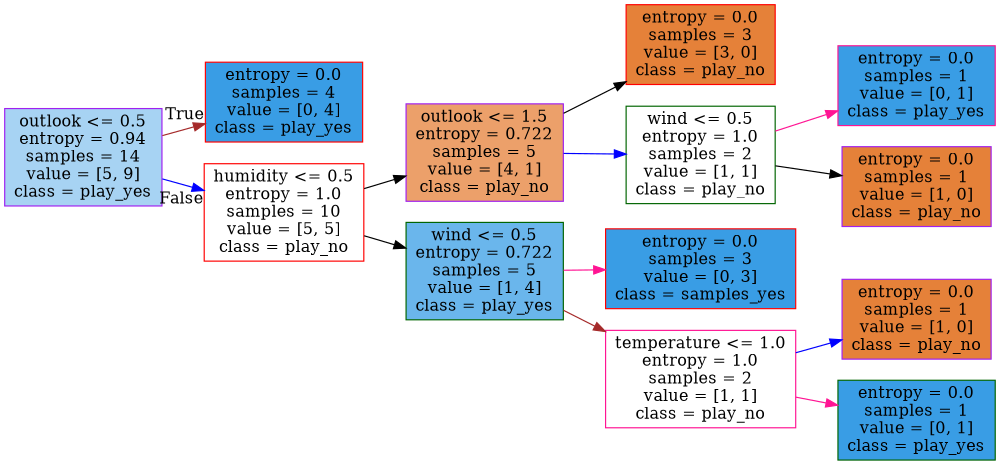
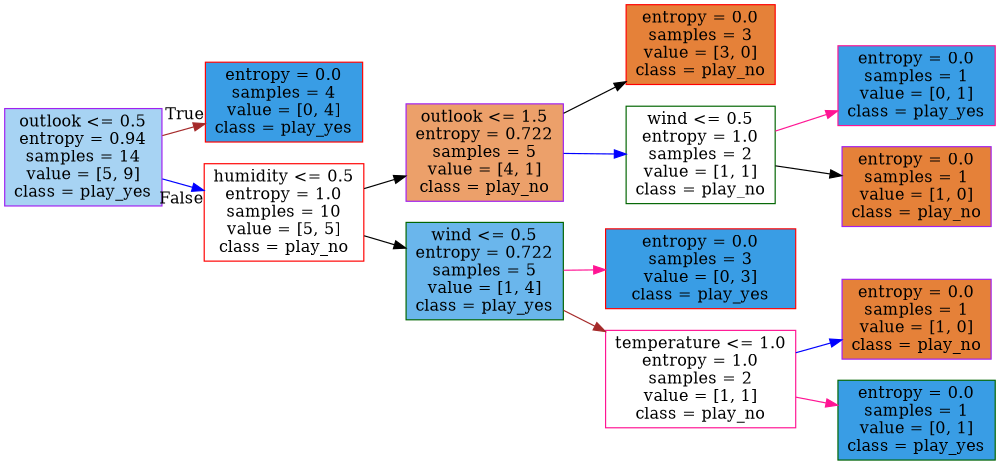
(701, 269) -> (701, 269)
